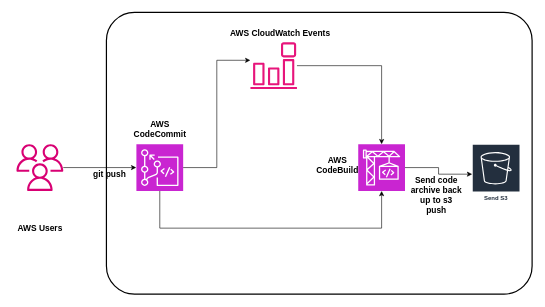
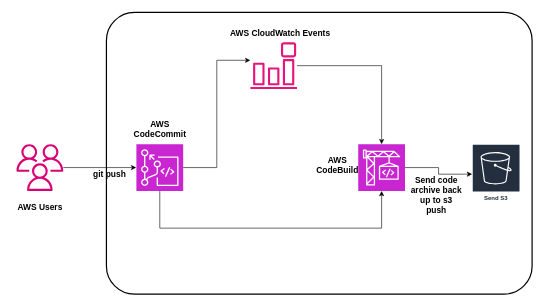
(40, 228) -> (40, 207)
